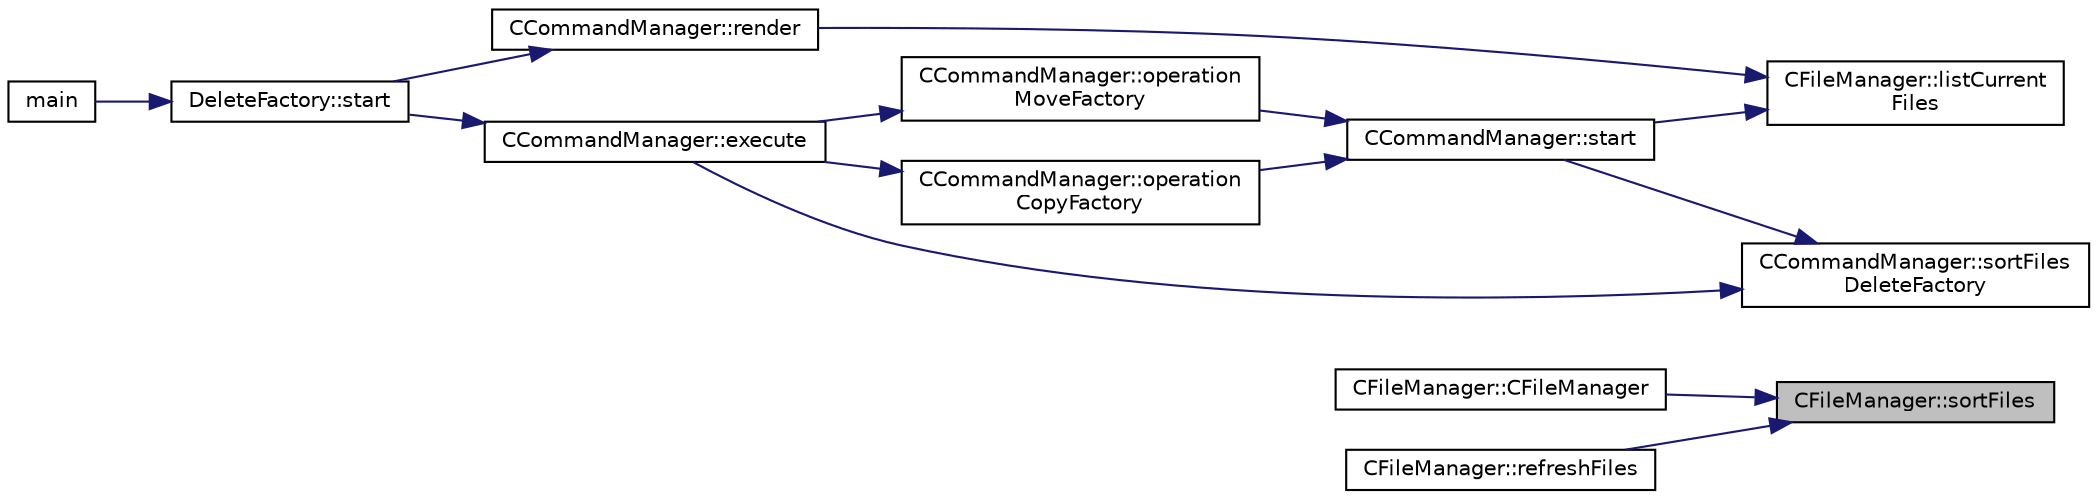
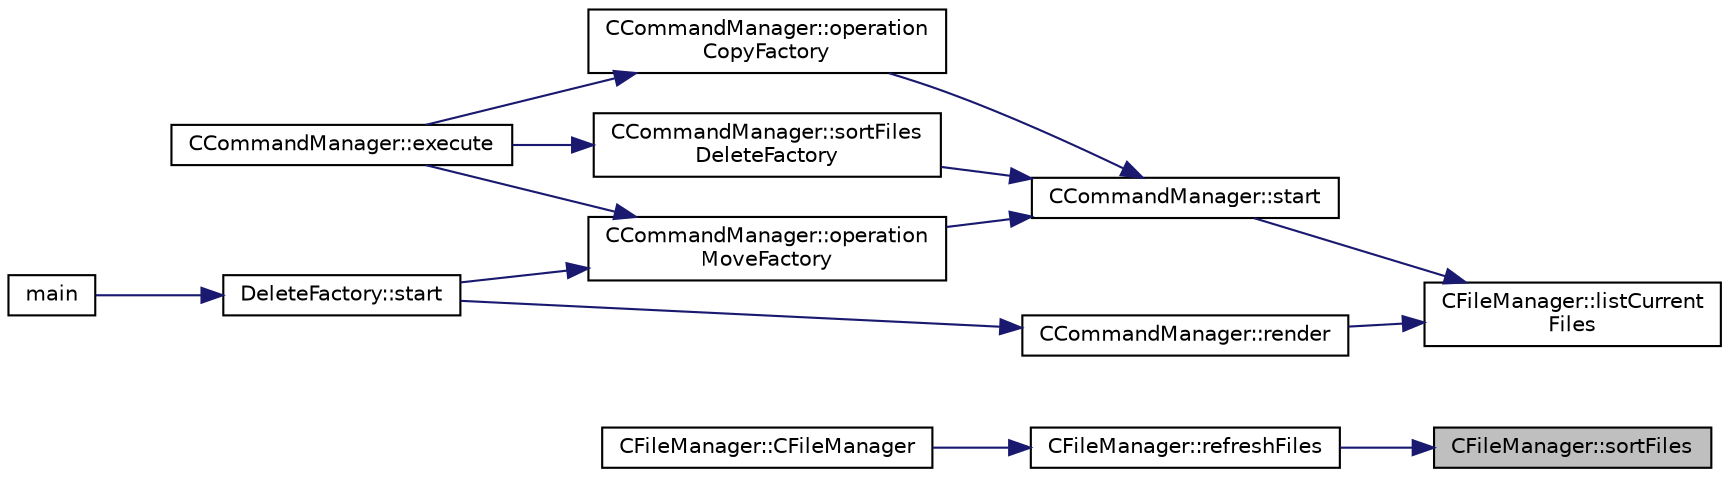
(436, 118) -> (514, 277)
(1680, 198) -> (976, 171)
(1710, 396) -> (971, 448)
